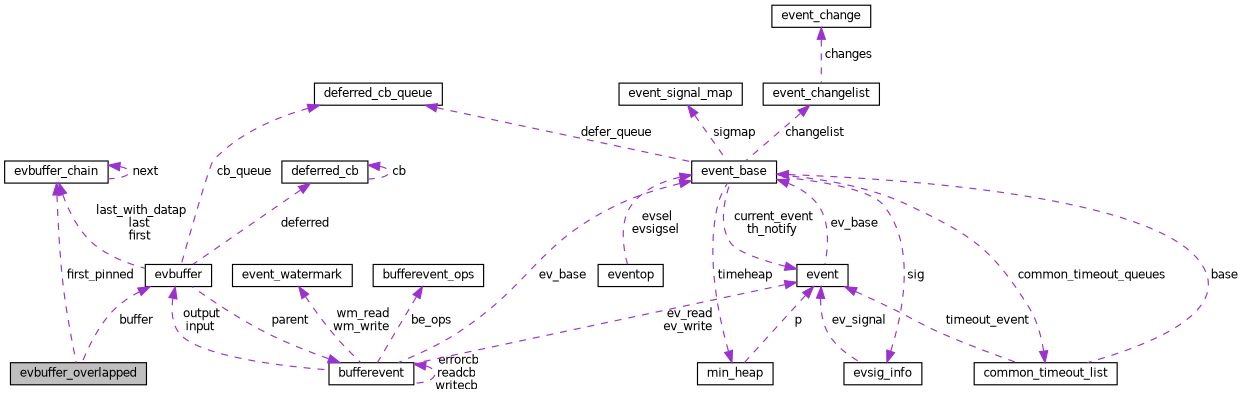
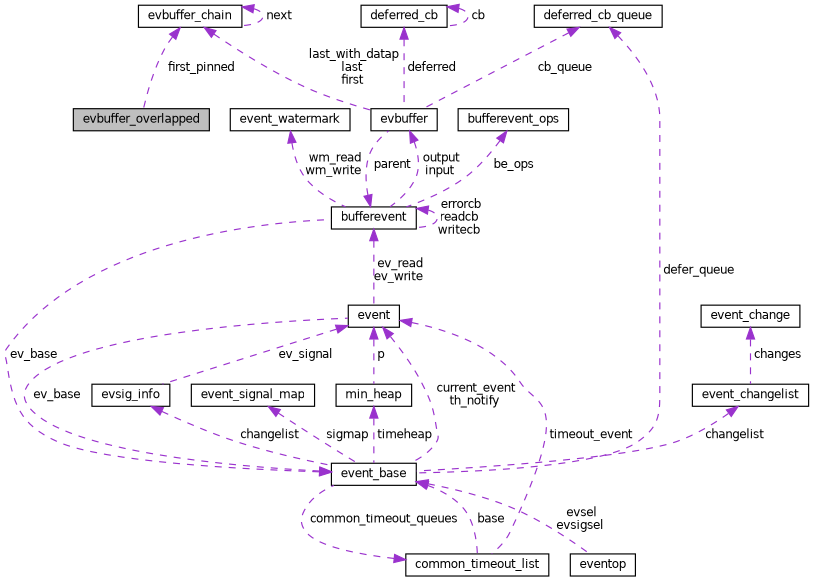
(914, 276) -> (268, 435)
(104, 322) -> none
(600, 324) -> (374, 273)
